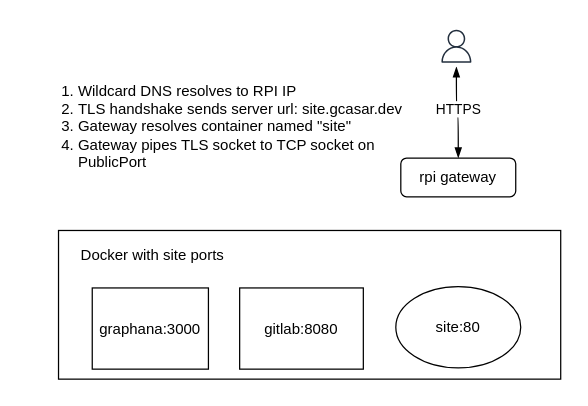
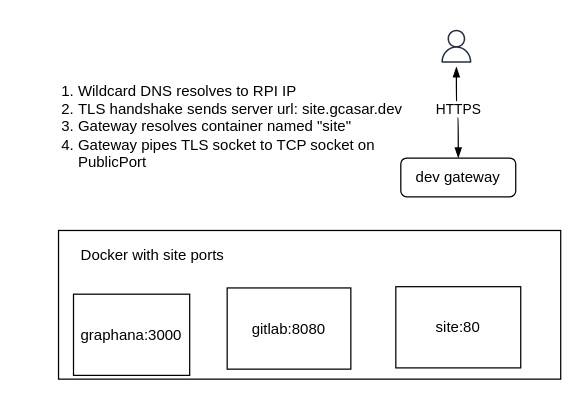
(458, 178) -> (458, 178)
(458, 328) -> (458, 328)
(150, 329) -> (131, 335)
(301, 329) -> (289, 329)
